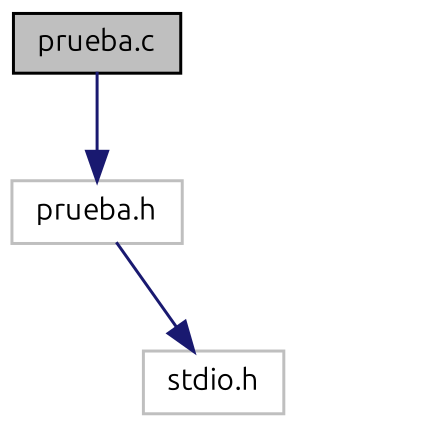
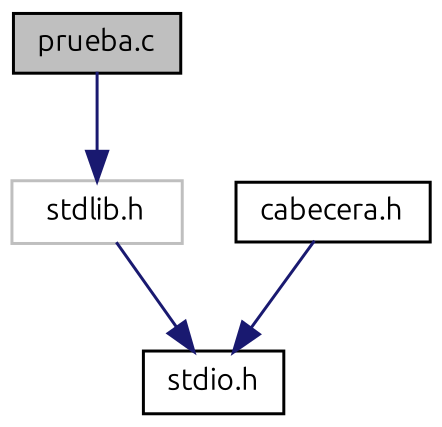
(97, 212) -> (97, 212)
none -> (333, 212)
(214, 382) -> (214, 382)
